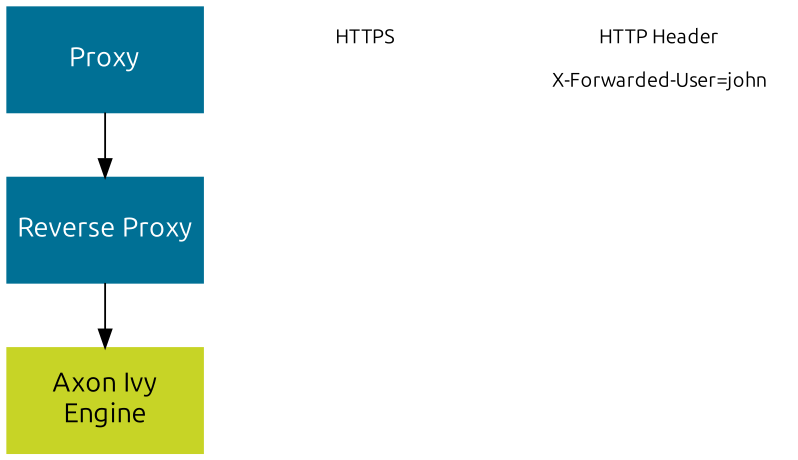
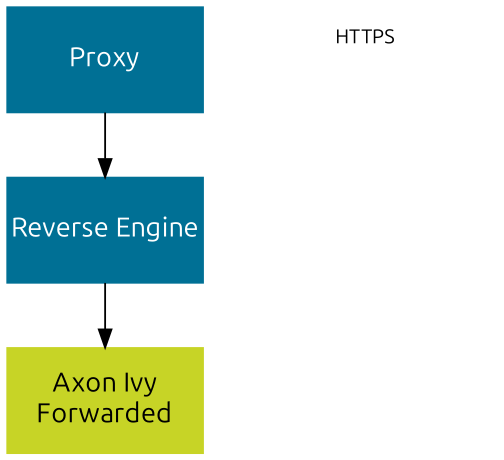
(660, 60) -> none
(105, 230) -> (105, 230)
(105, 401) -> (105, 401)
